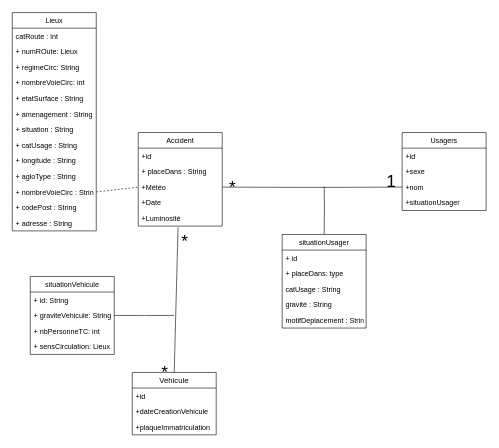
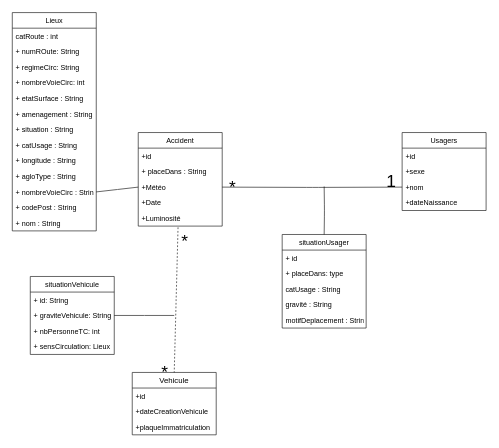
(46, 52) -> (48, 52)
(116, 189) -> (116, 189)
(436, 203) -> (433, 203)
(47, 223) -> (39, 223)
(176, 299) -> (176, 299)
